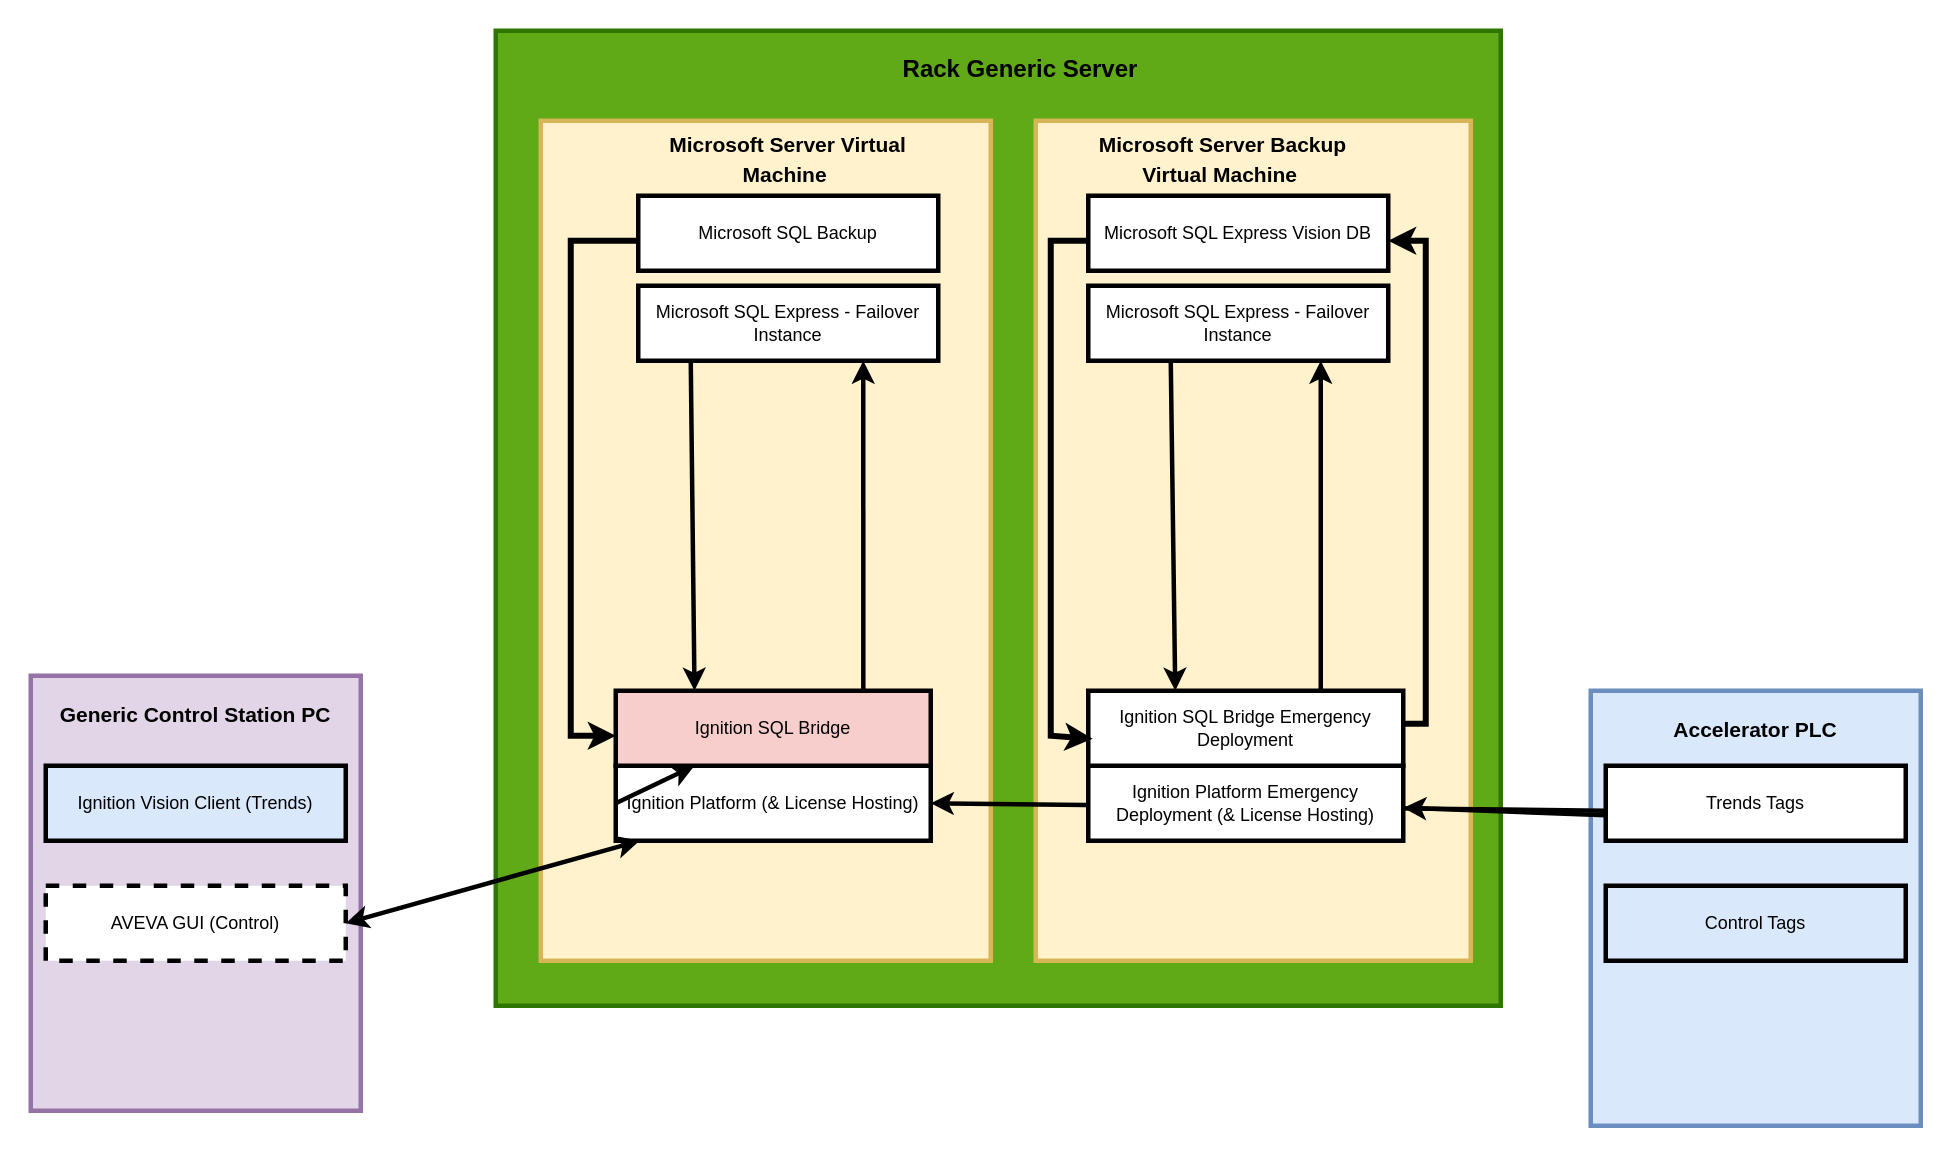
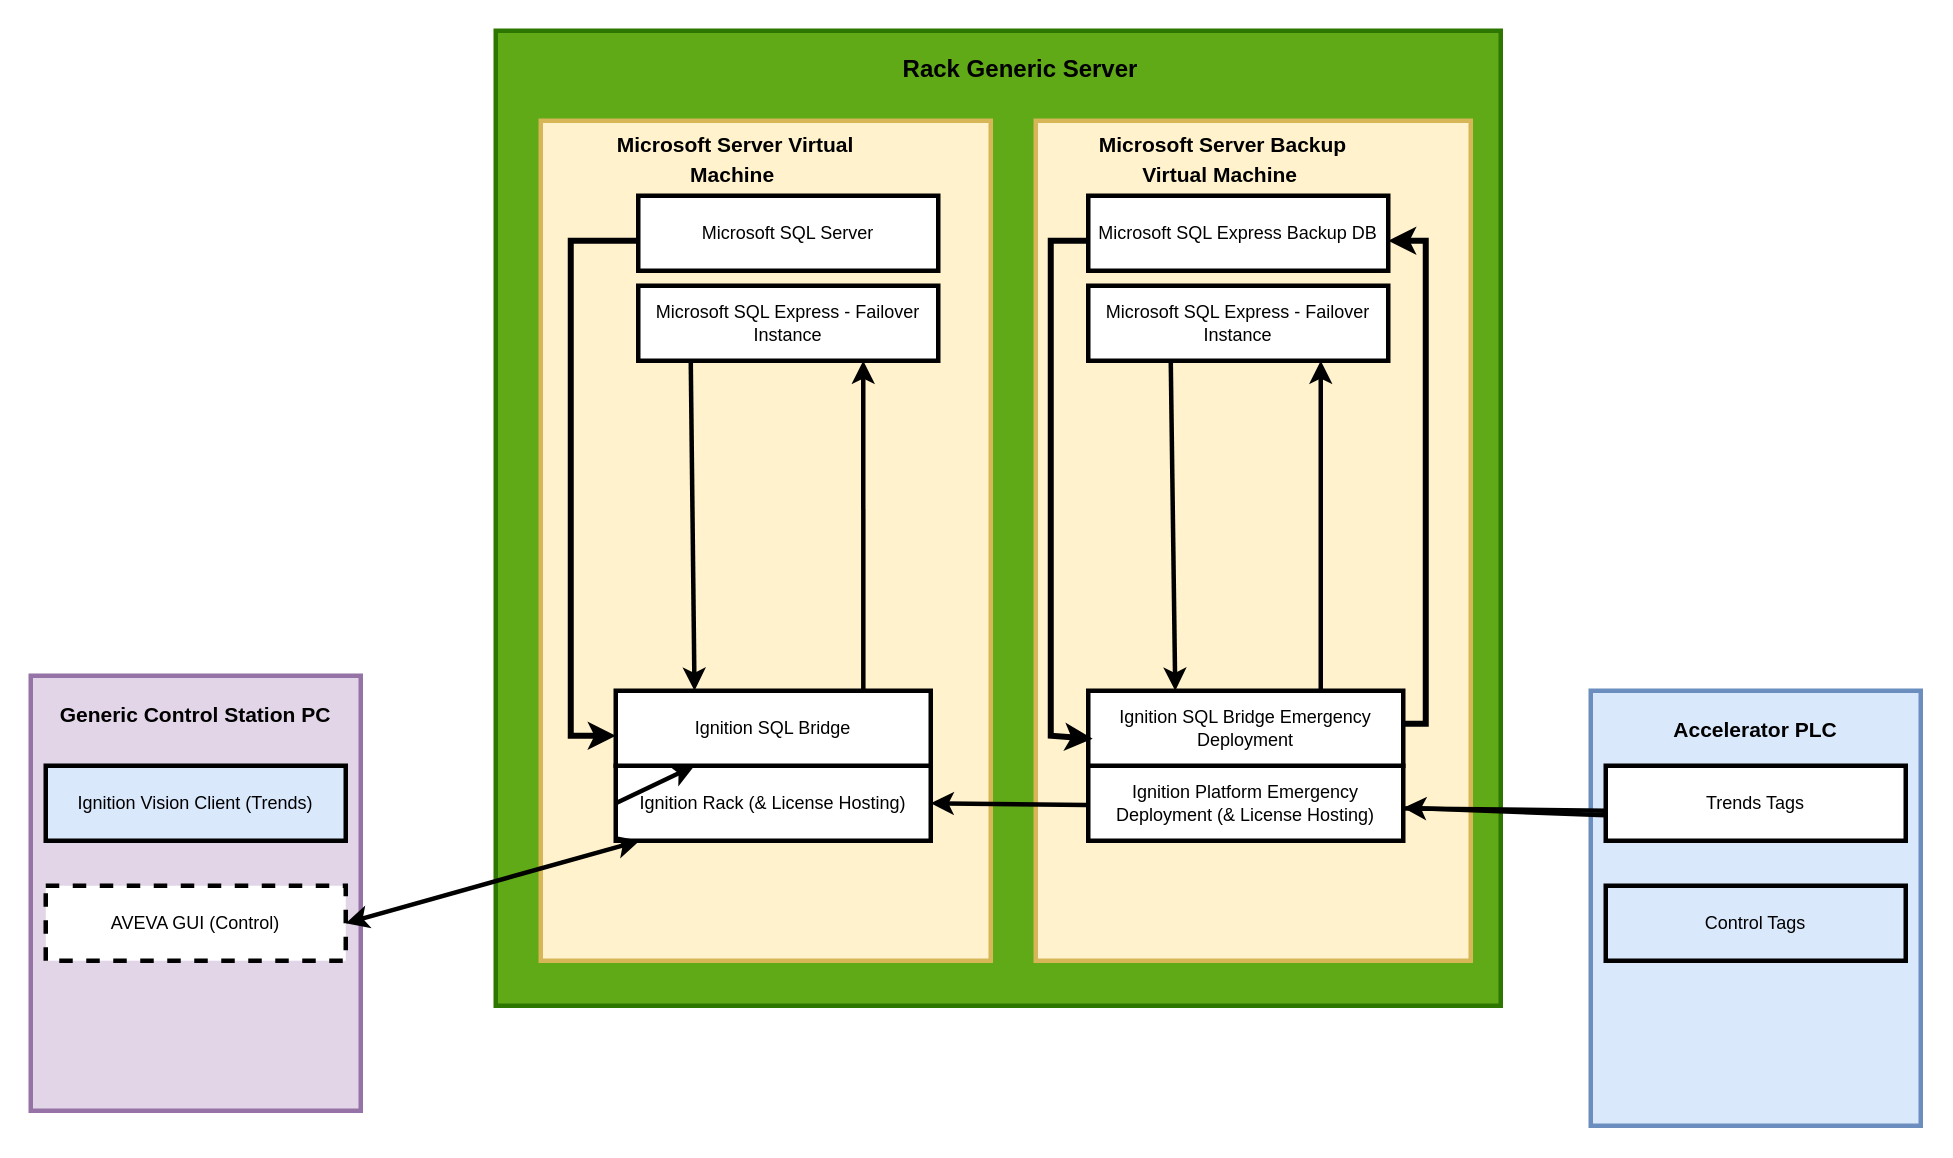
(788, 158) -> (736, 158)
(788, 233) -> (788, 233)
(1238, 233) -> (1238, 233)
(773, 728) -> (773, 728)
(773, 803) -> (773, 803)
